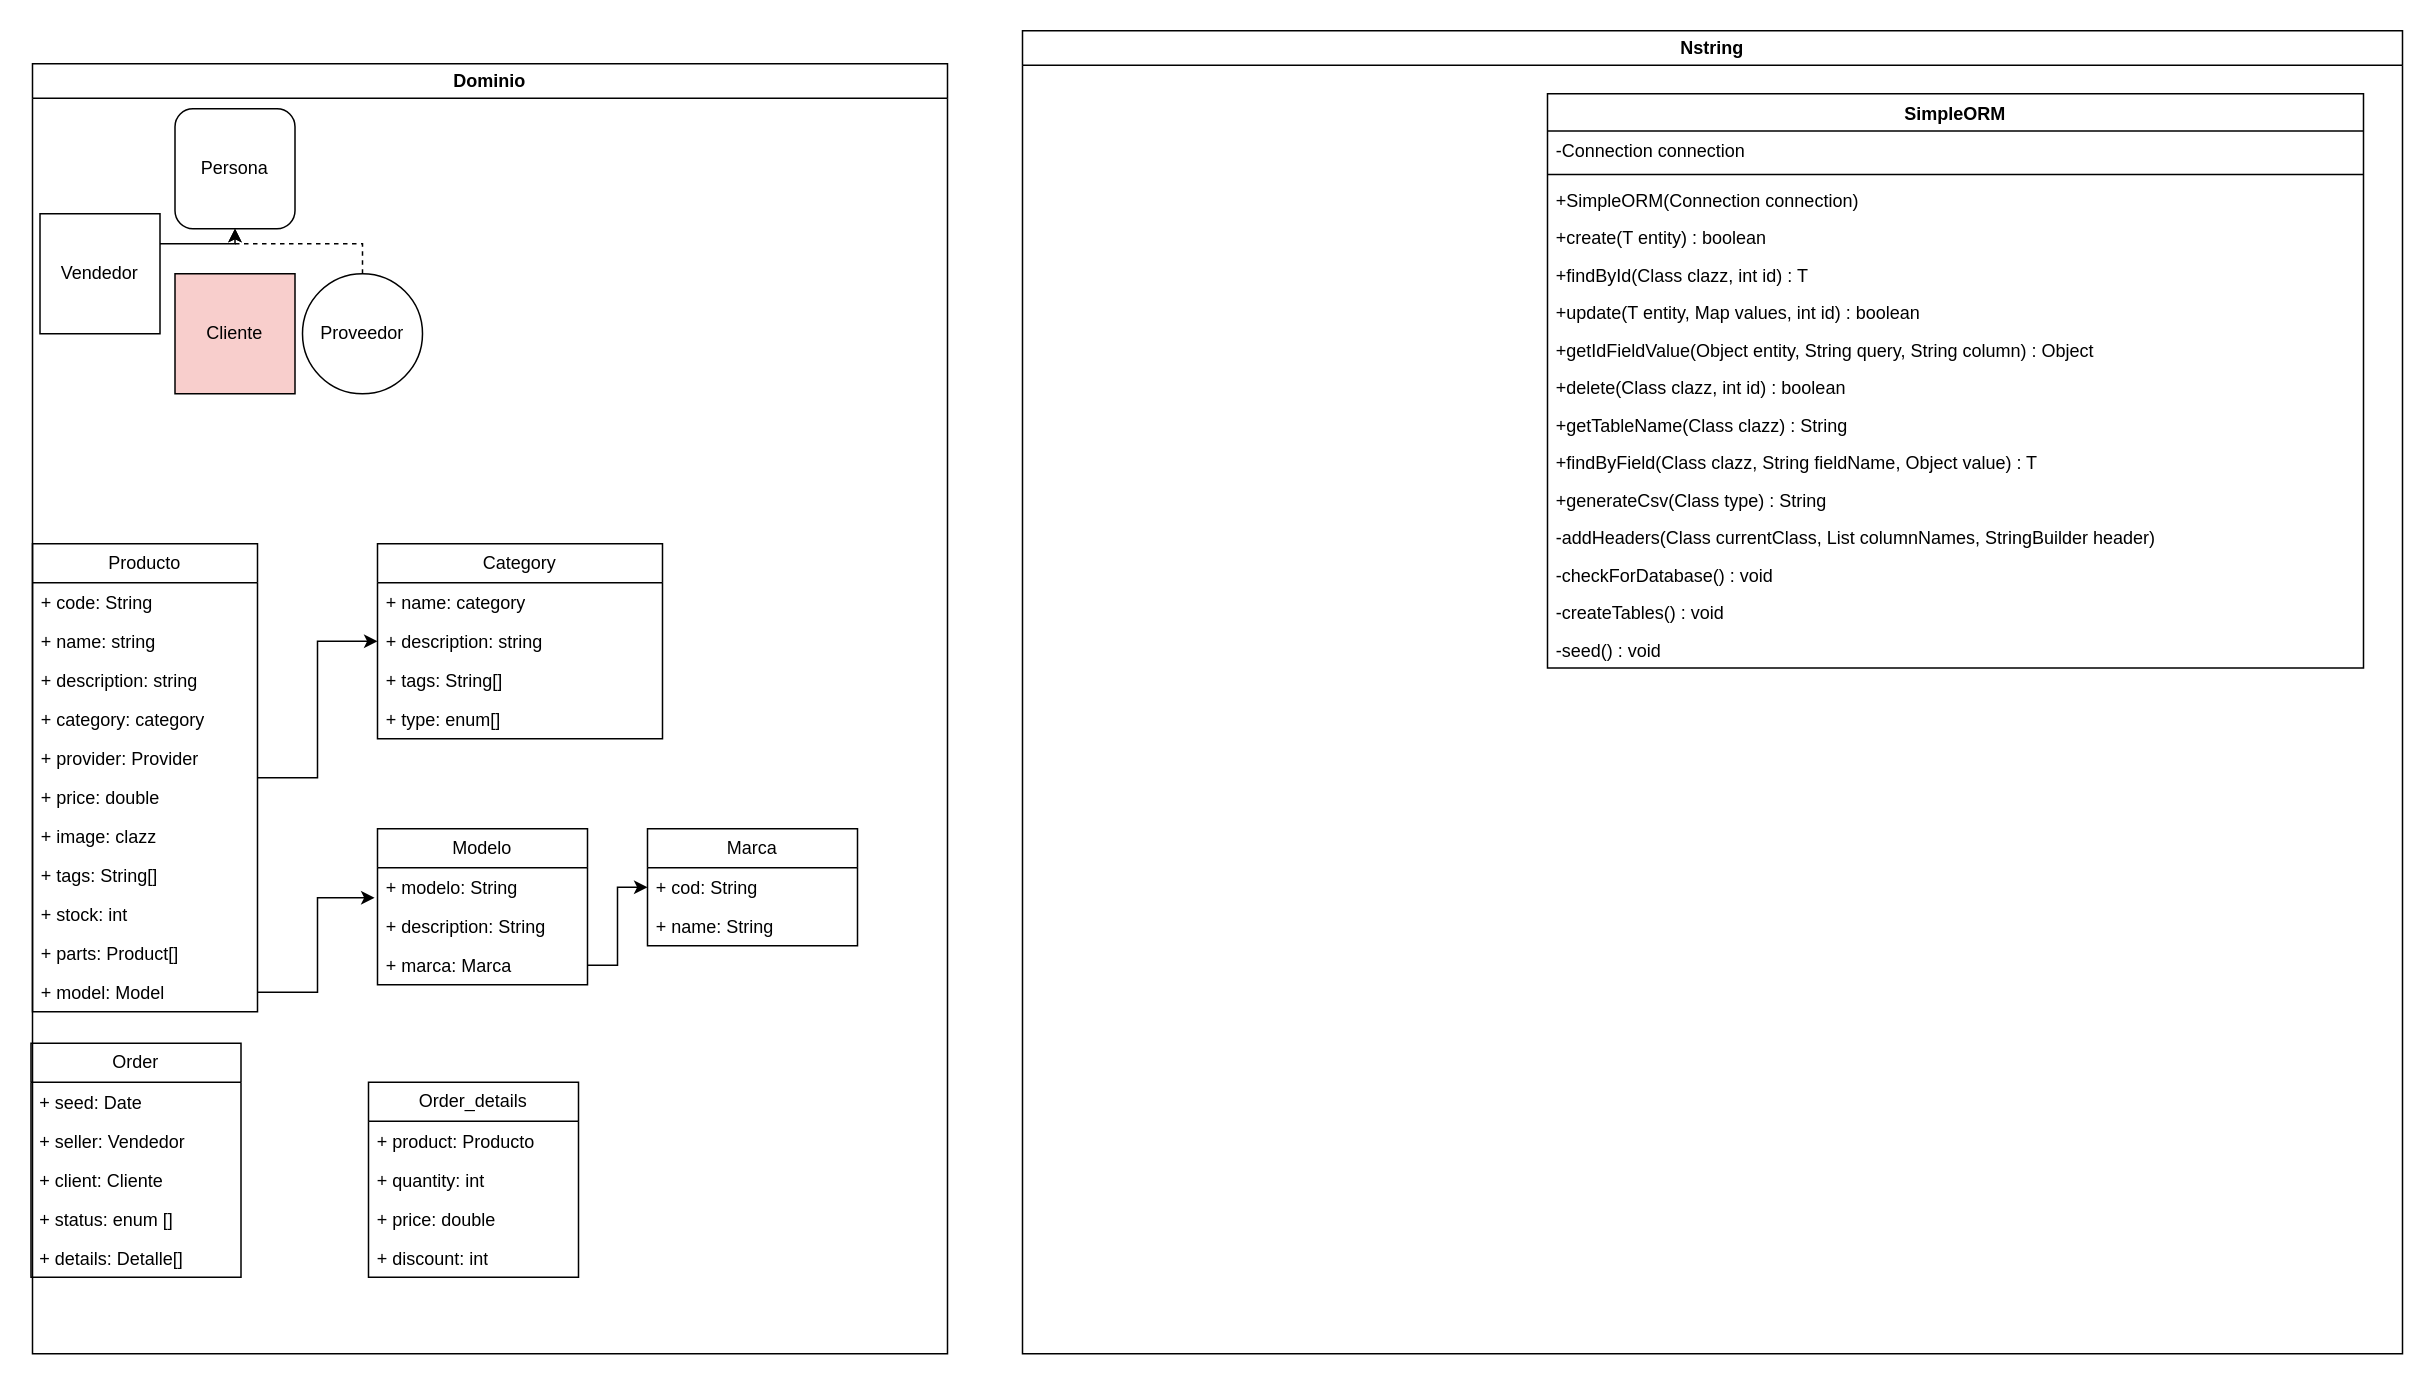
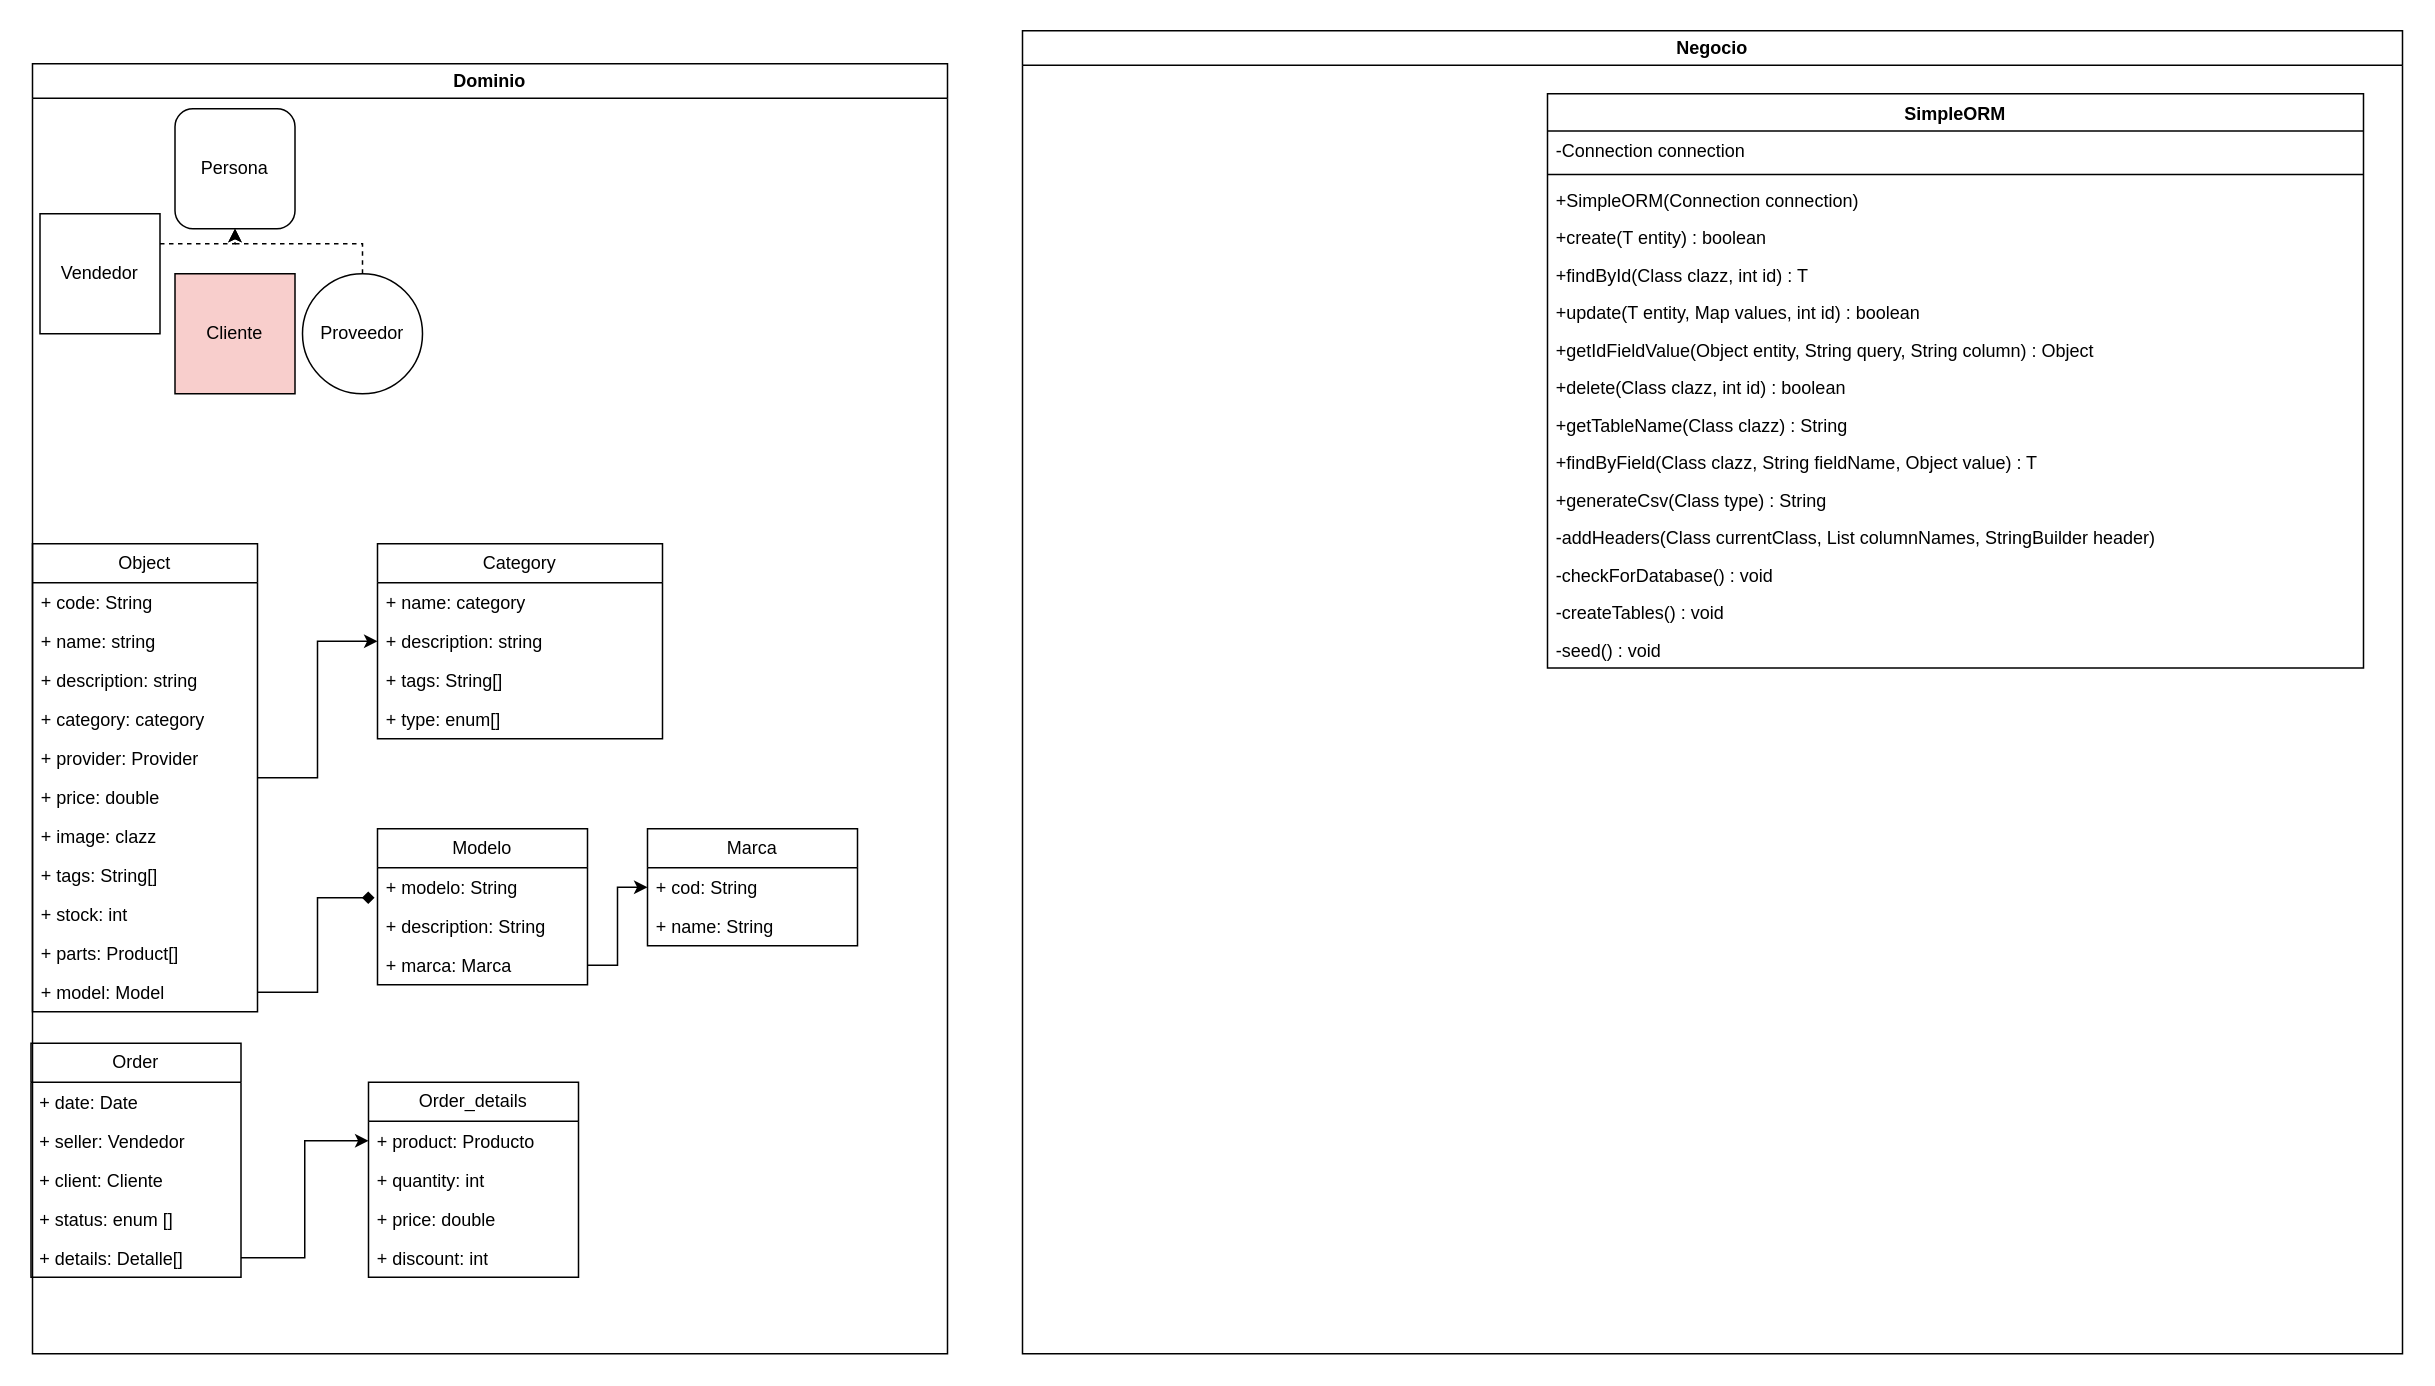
(1712, 49) -> (1712, 49)
(197, 244) -> (197, 244)
(145, 563) -> (145, 563)
(363, 898) -> (362, 898)
(93, 1104) -> (93, 1104)
none -> (305, 1204)
